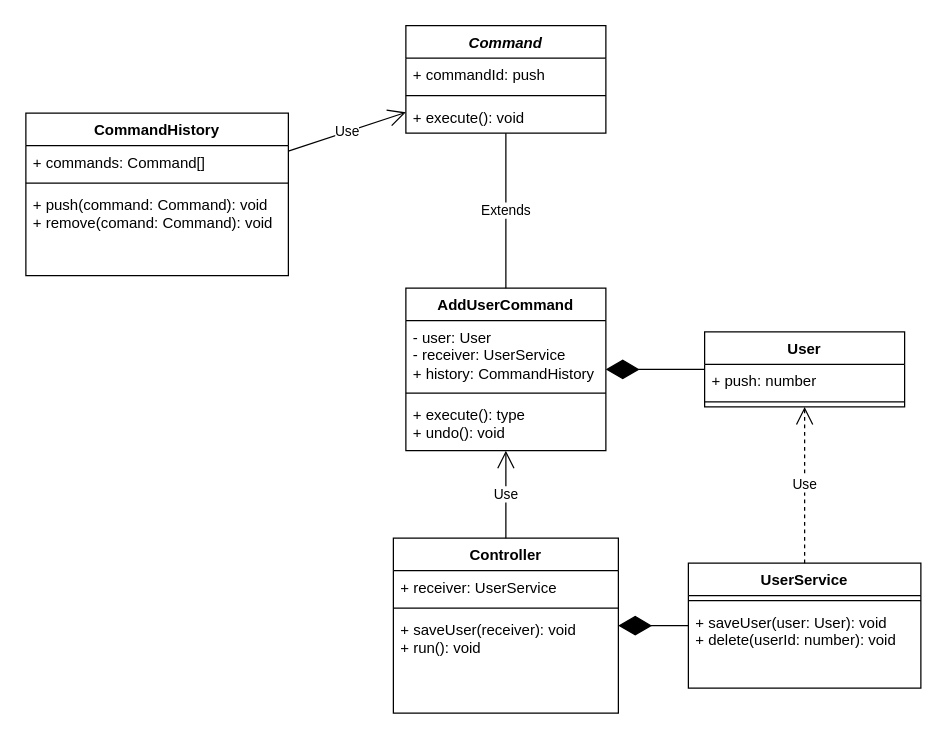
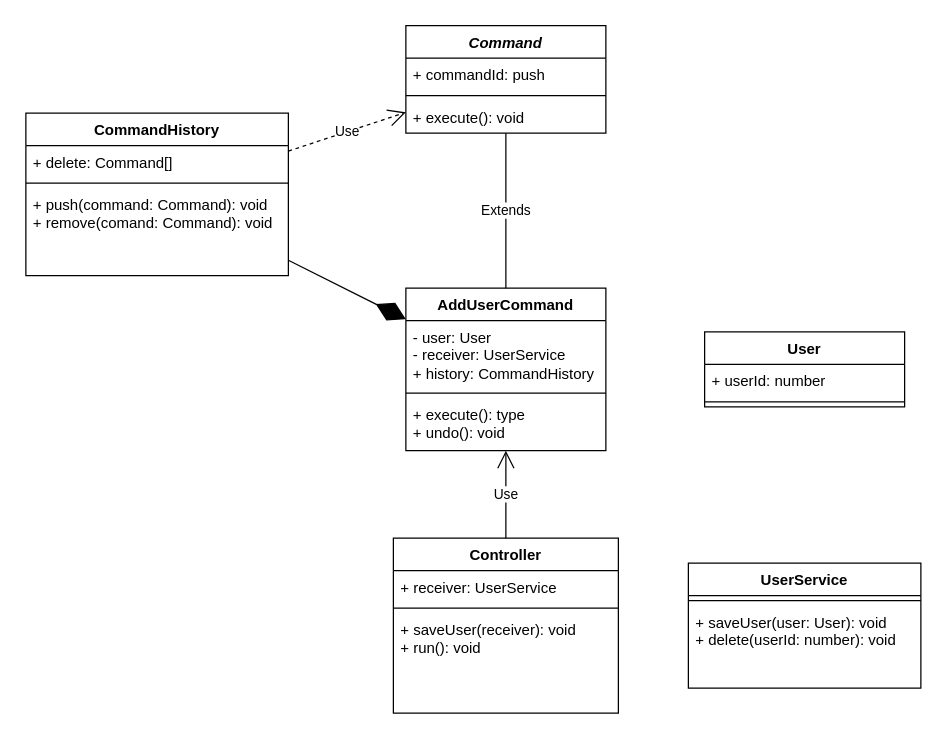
(311, 144) -> (311, 144)
(115, 163) -> (105, 163)
none -> (333, 283)
(670, 369) -> none
(765, 382) -> (773, 382)
(804, 487) -> none
(669, 626) -> none
